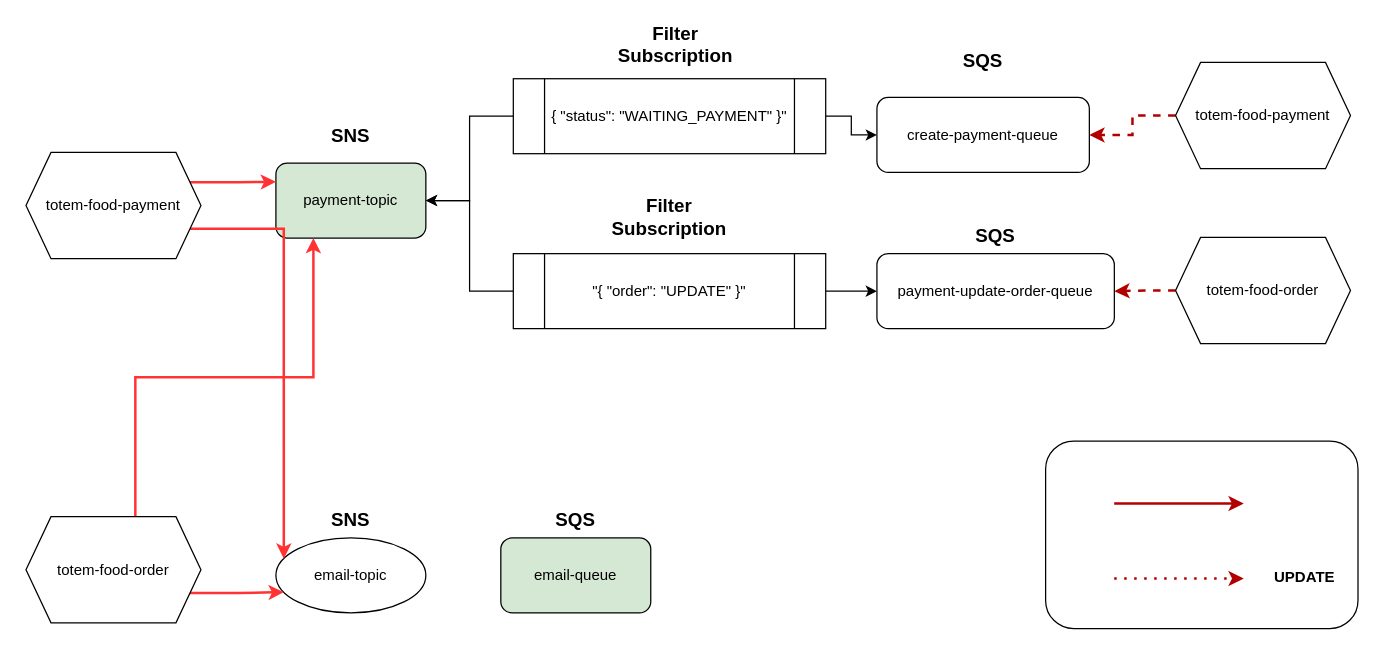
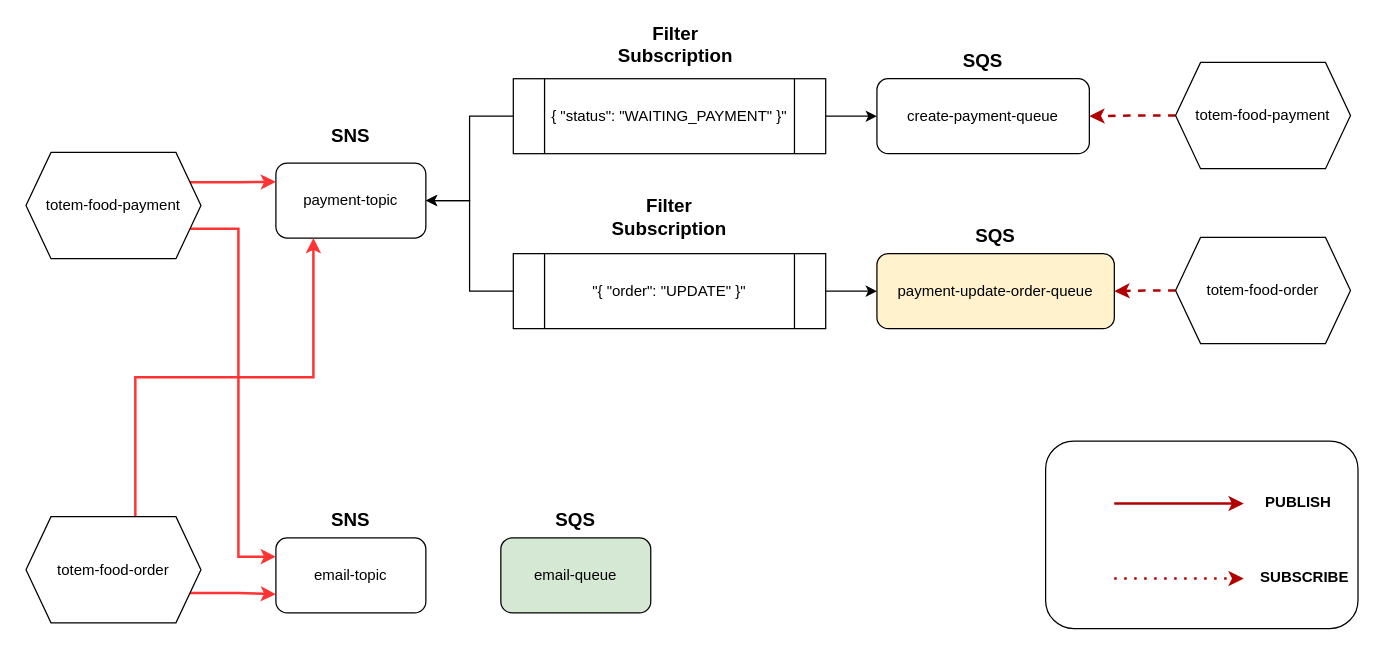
(983, 135) -> (983, 116)
(351, 201) -> (351, 201)
(996, 291) -> (996, 291)
none -> (1298, 503)
(351, 576) -> (351, 576)
(1305, 578) -> (1305, 578)
